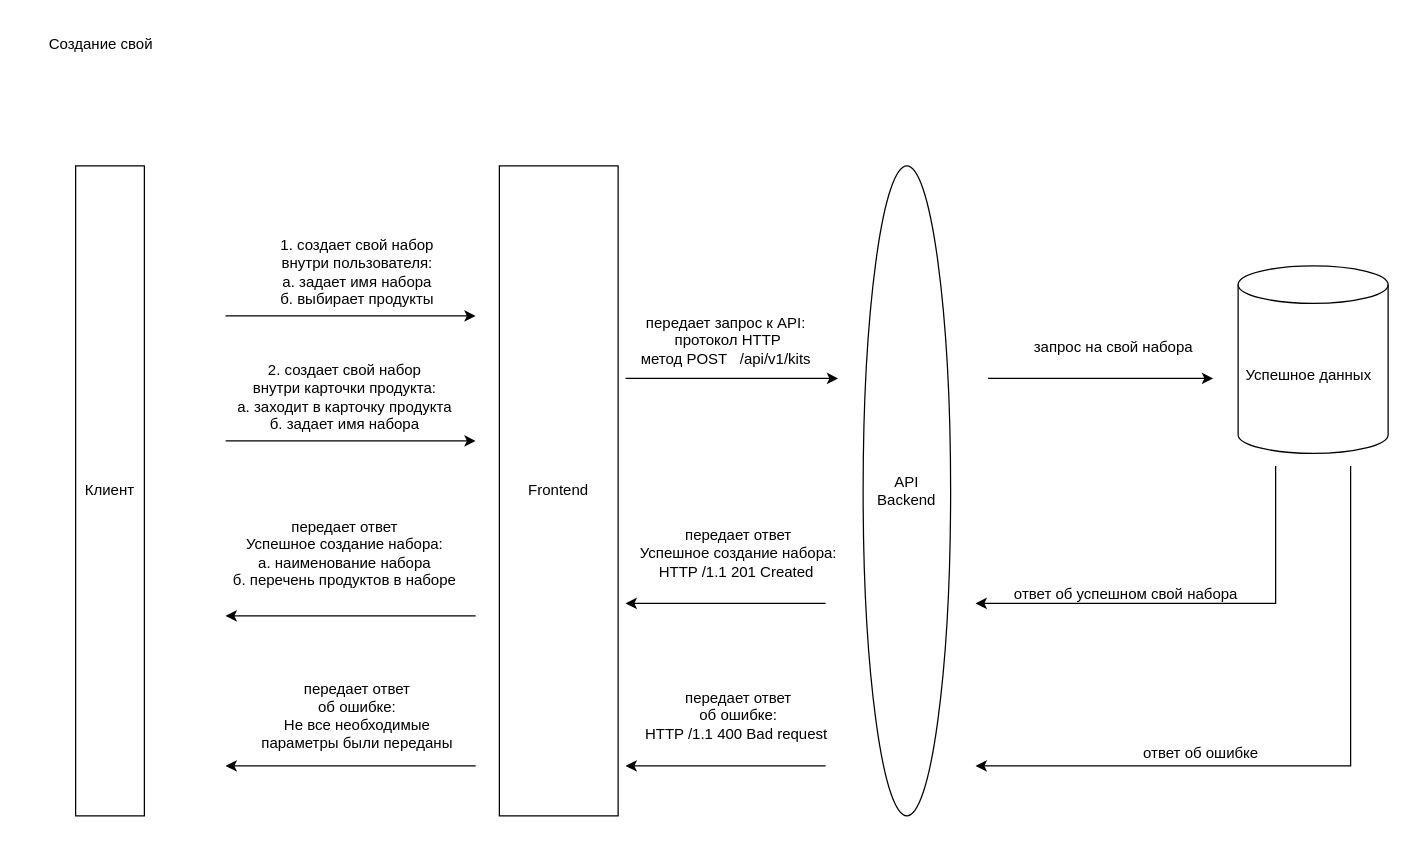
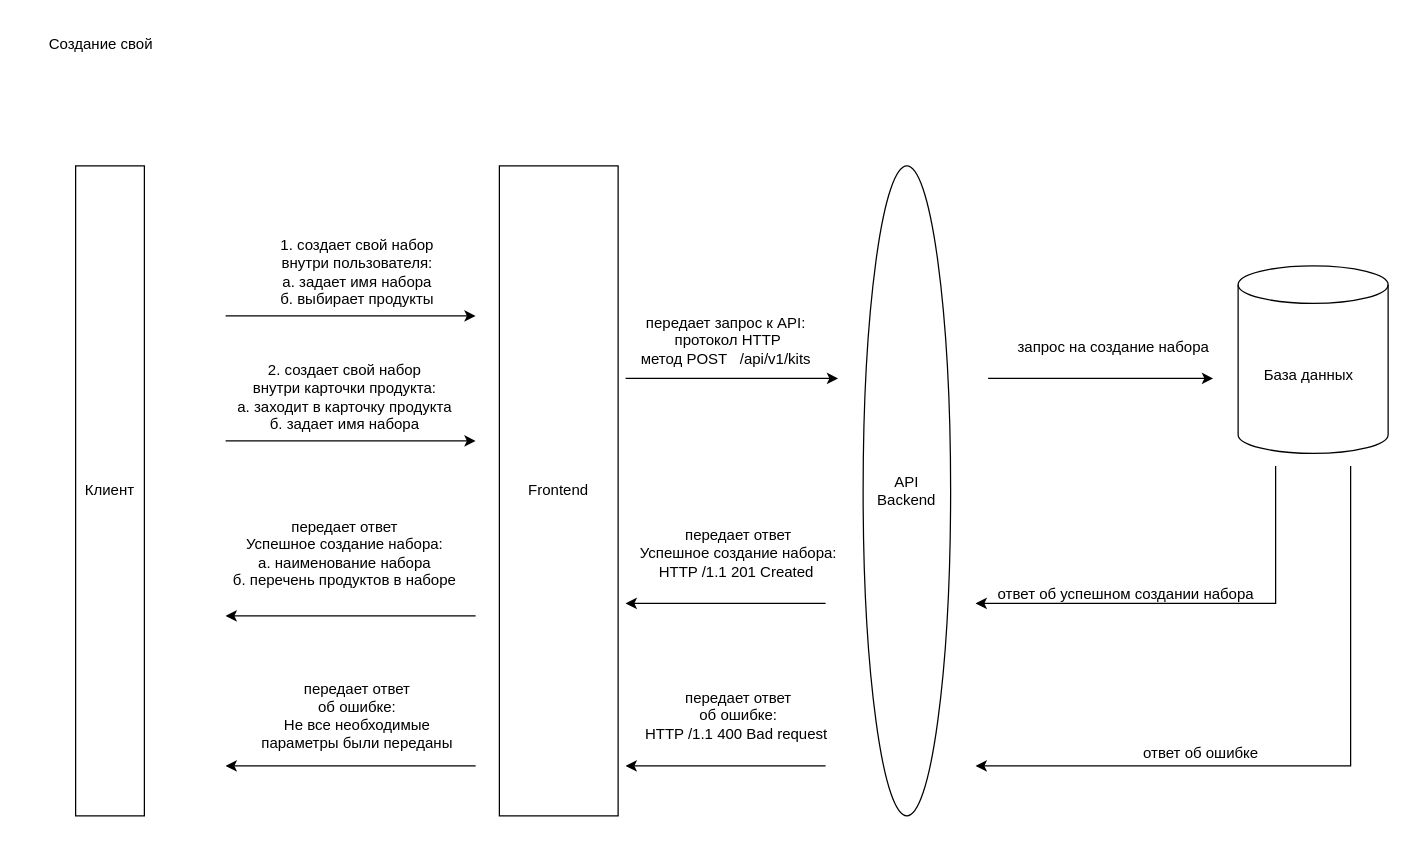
(1114, 347) -> (1114, 347)
(1313, 376) -> (1313, 376)
(1126, 594) -> (1126, 594)
